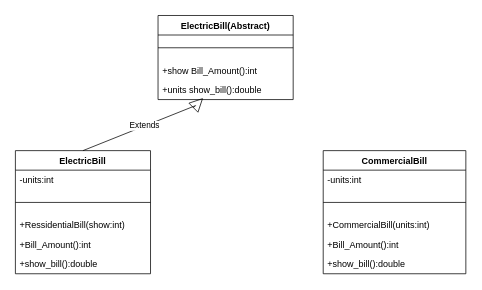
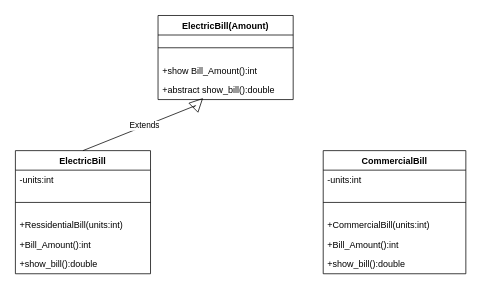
(225, 26) -> (225, 26)
(217, 90) -> (226, 90)
(78, 225) -> (80, 225)
